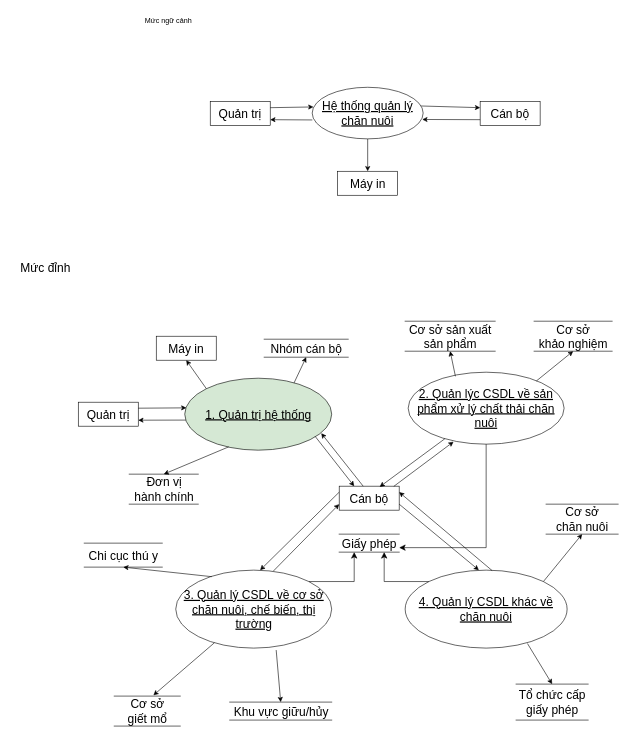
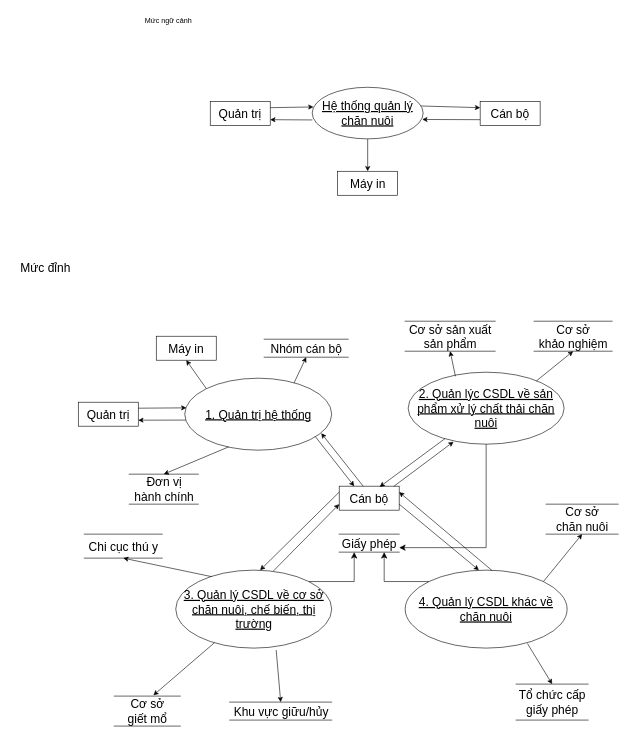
(258, 414) -> (258, 414)
(123, 555) -> (123, 546)
